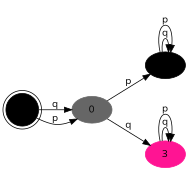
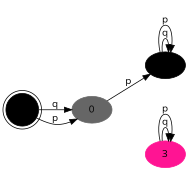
(126, 130) -> none
